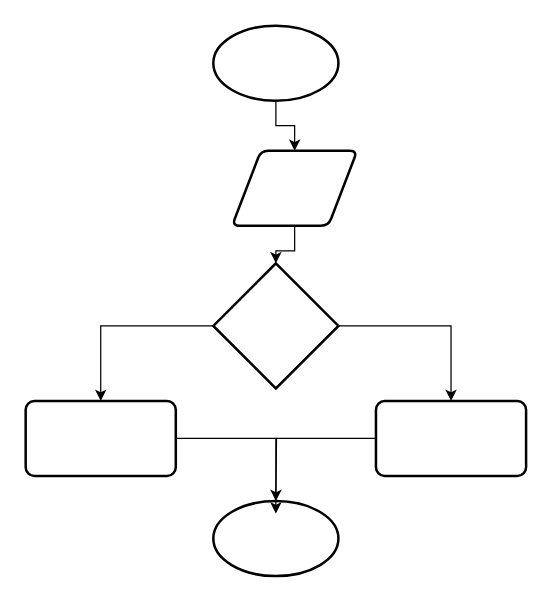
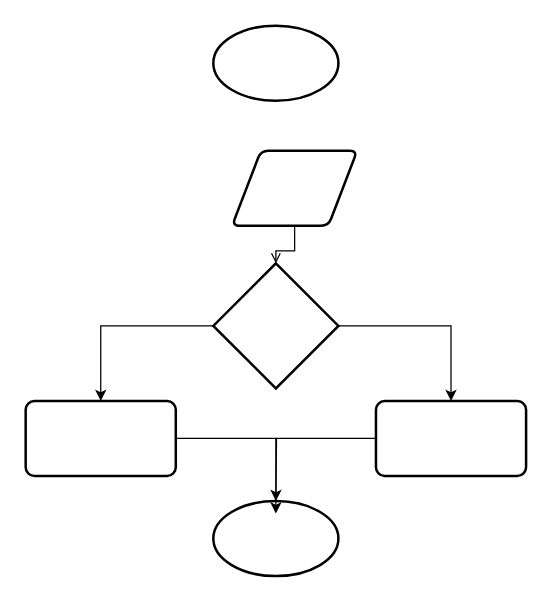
(281, 126) -> none
(277, 251) -> (276, 252)
